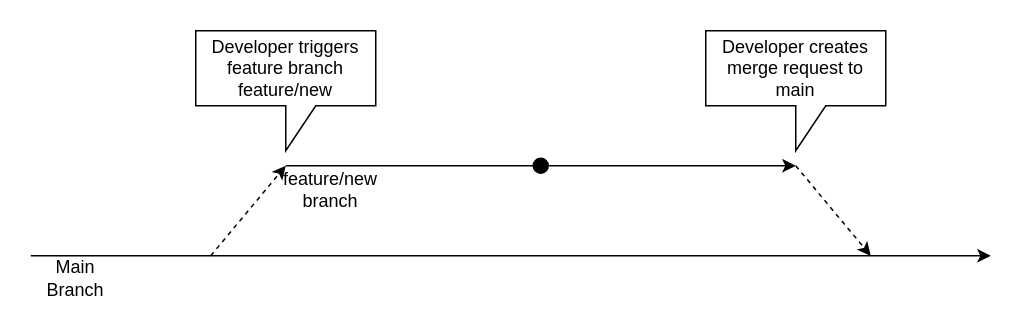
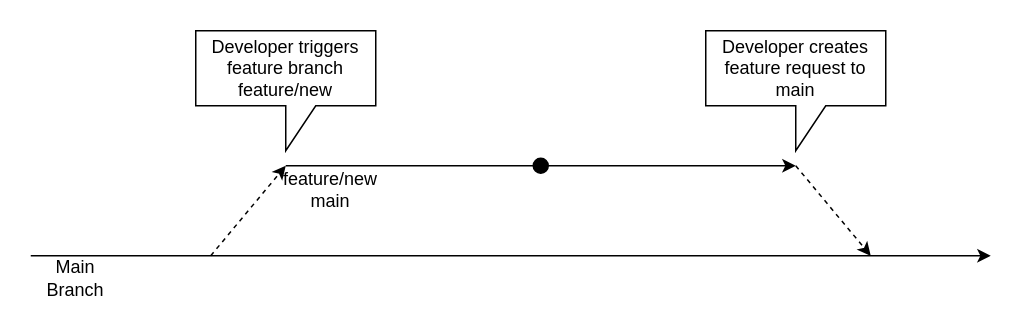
(796, 68) -> (796, 68)
(331, 190) -> (331, 190)
